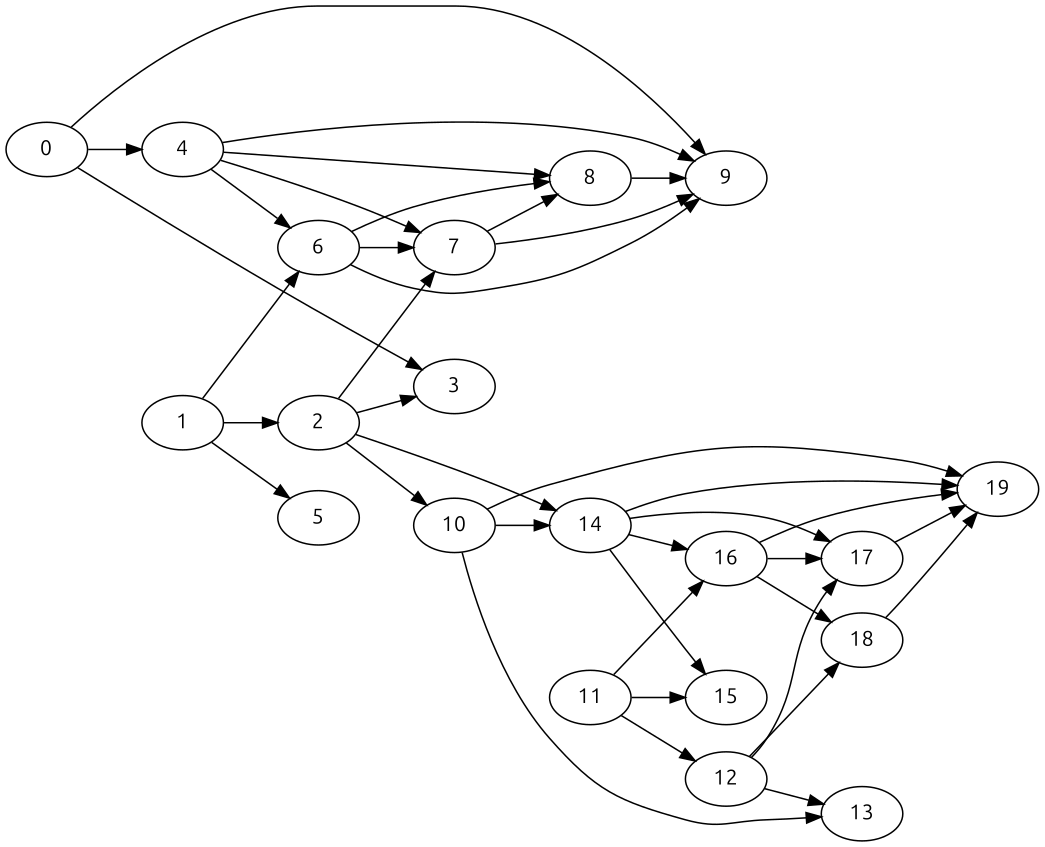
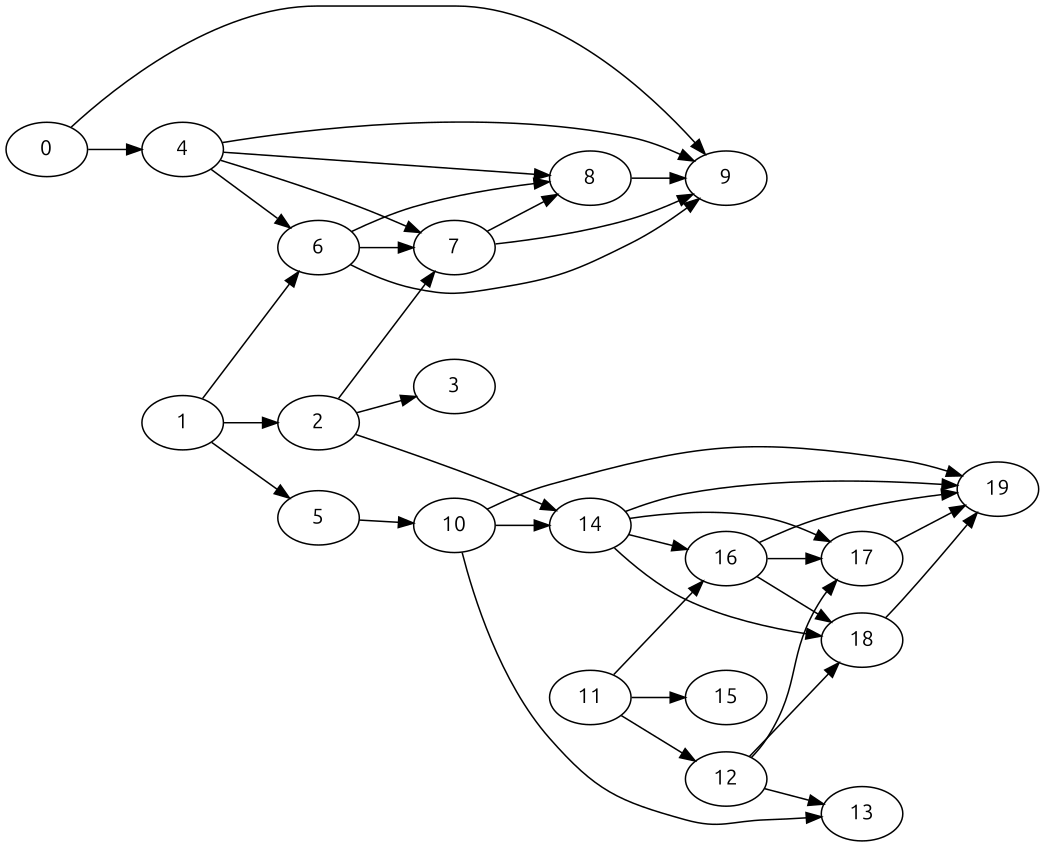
(242, 267) -> none
(380, 469) -> (379, 521)
(652, 606) -> (703, 607)
